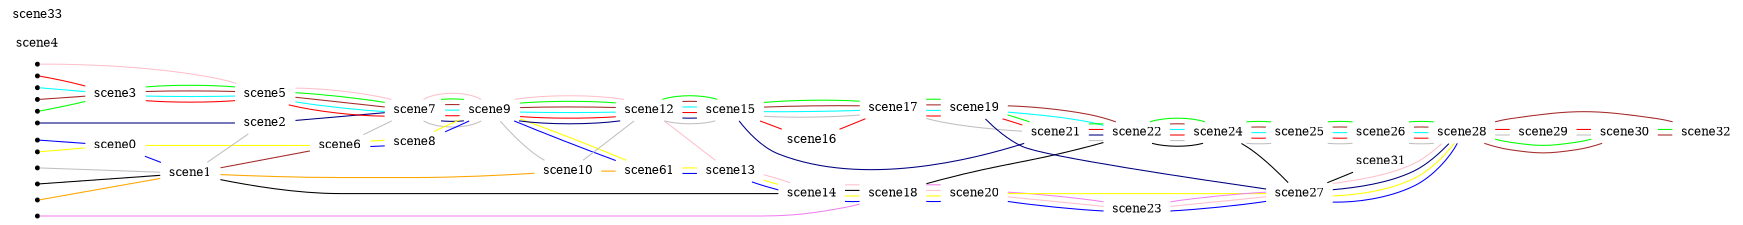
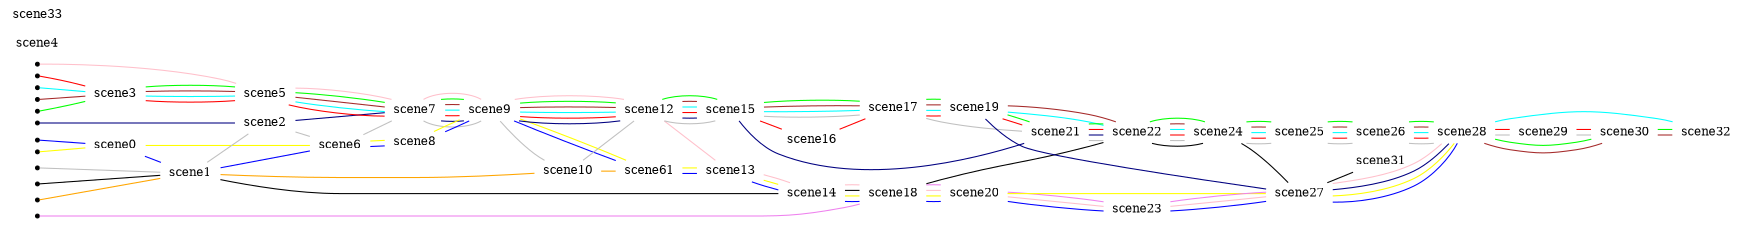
(1584, 112) -> (1584, 112)
none -> (303, 134)
(265, 159) -> (265, 159)
